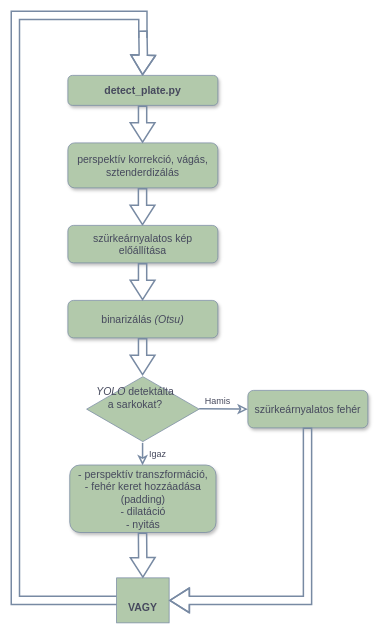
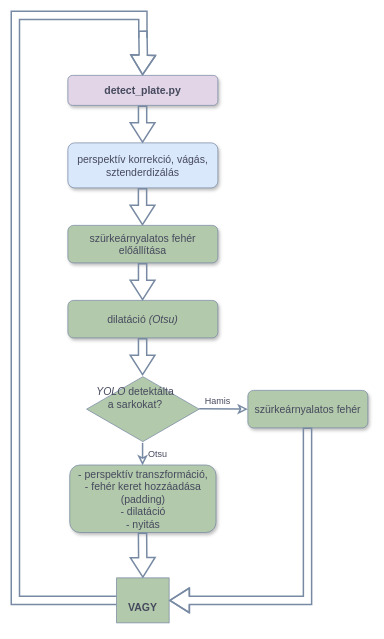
(143, 90) -> (143, 90)
(143, 165) -> (143, 165)
(143, 244) -> (143, 244)
(143, 319) -> (143, 319)
(158, 454) -> (158, 454)
